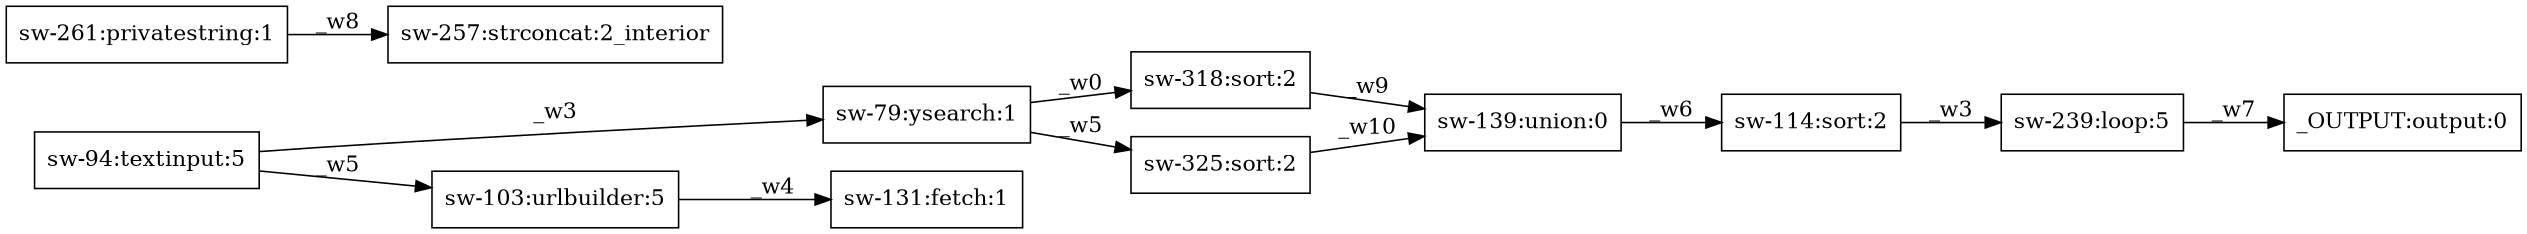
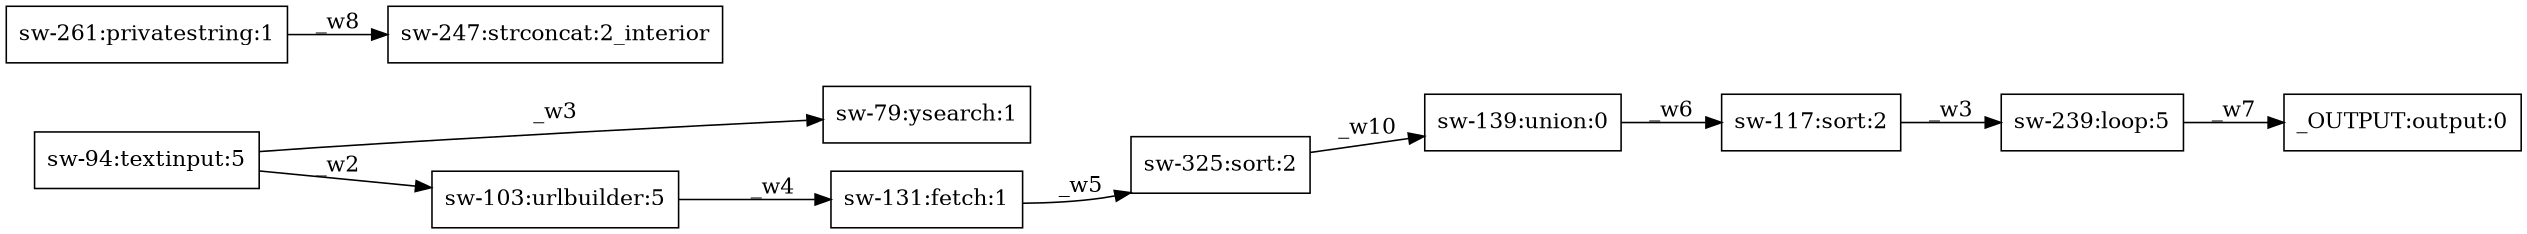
(555, 35) -> (555, 35)
(1221, 80) -> none
(1811, 123) -> (1811, 123)
(1073, 140) -> (1069, 201)
(338, 166) -> (338, 166)
